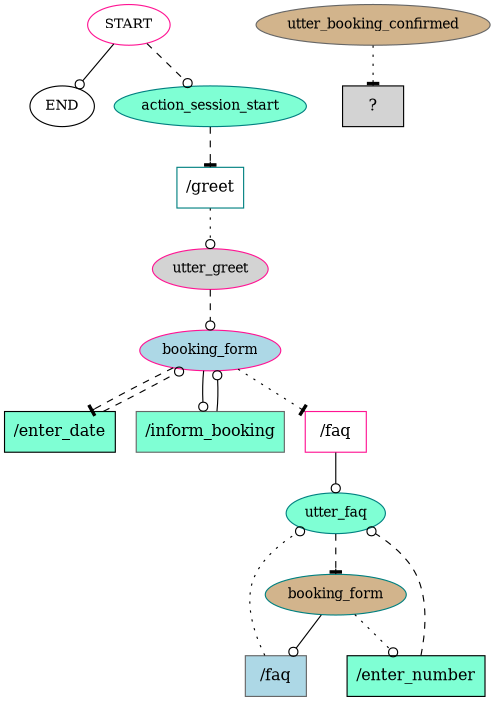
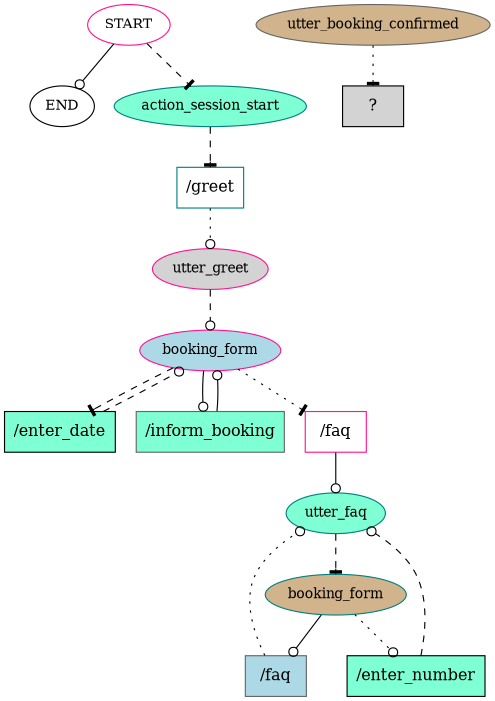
(166, 62) -> (166, 62)
